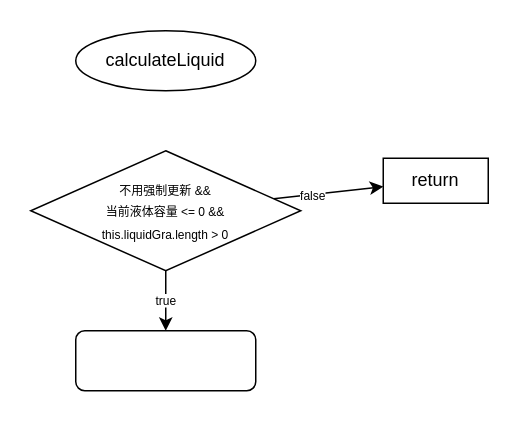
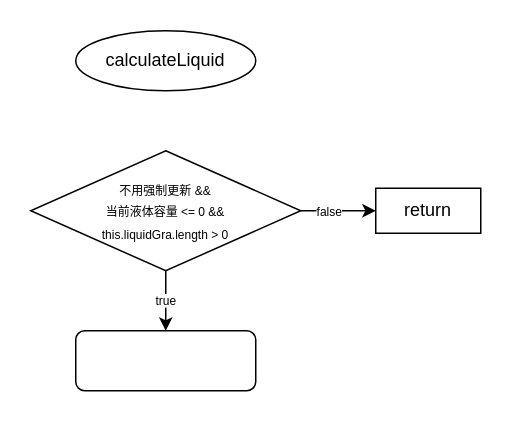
(436, 181) -> (428, 211)
